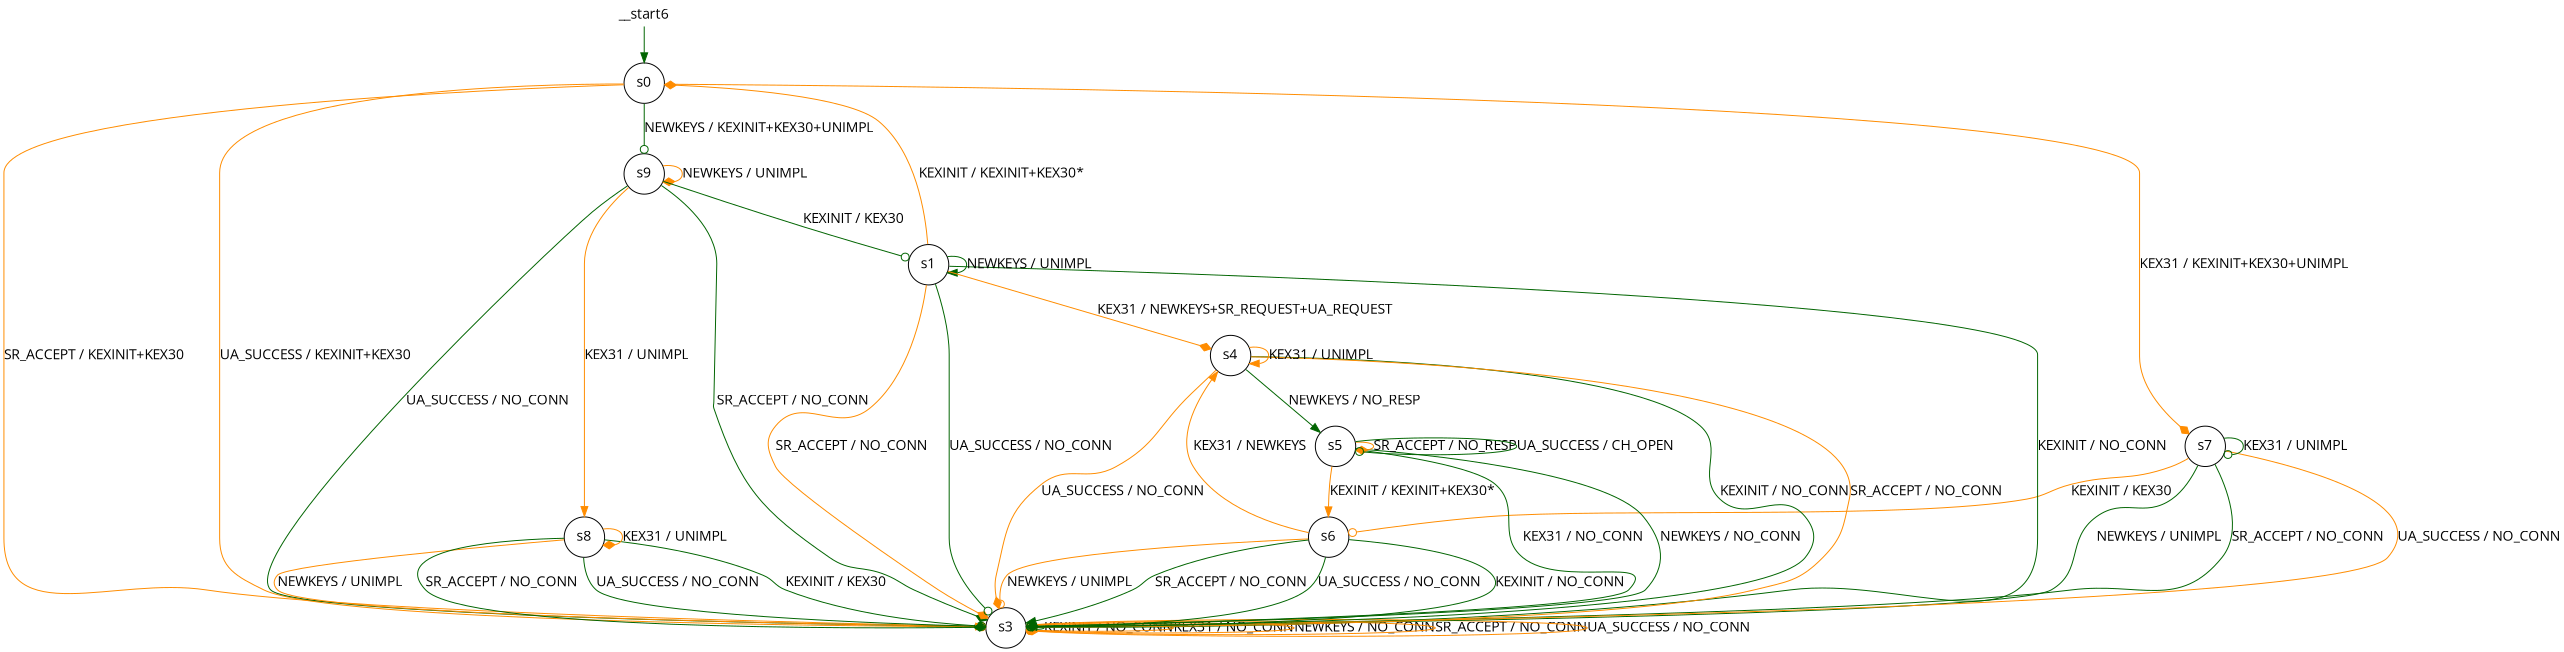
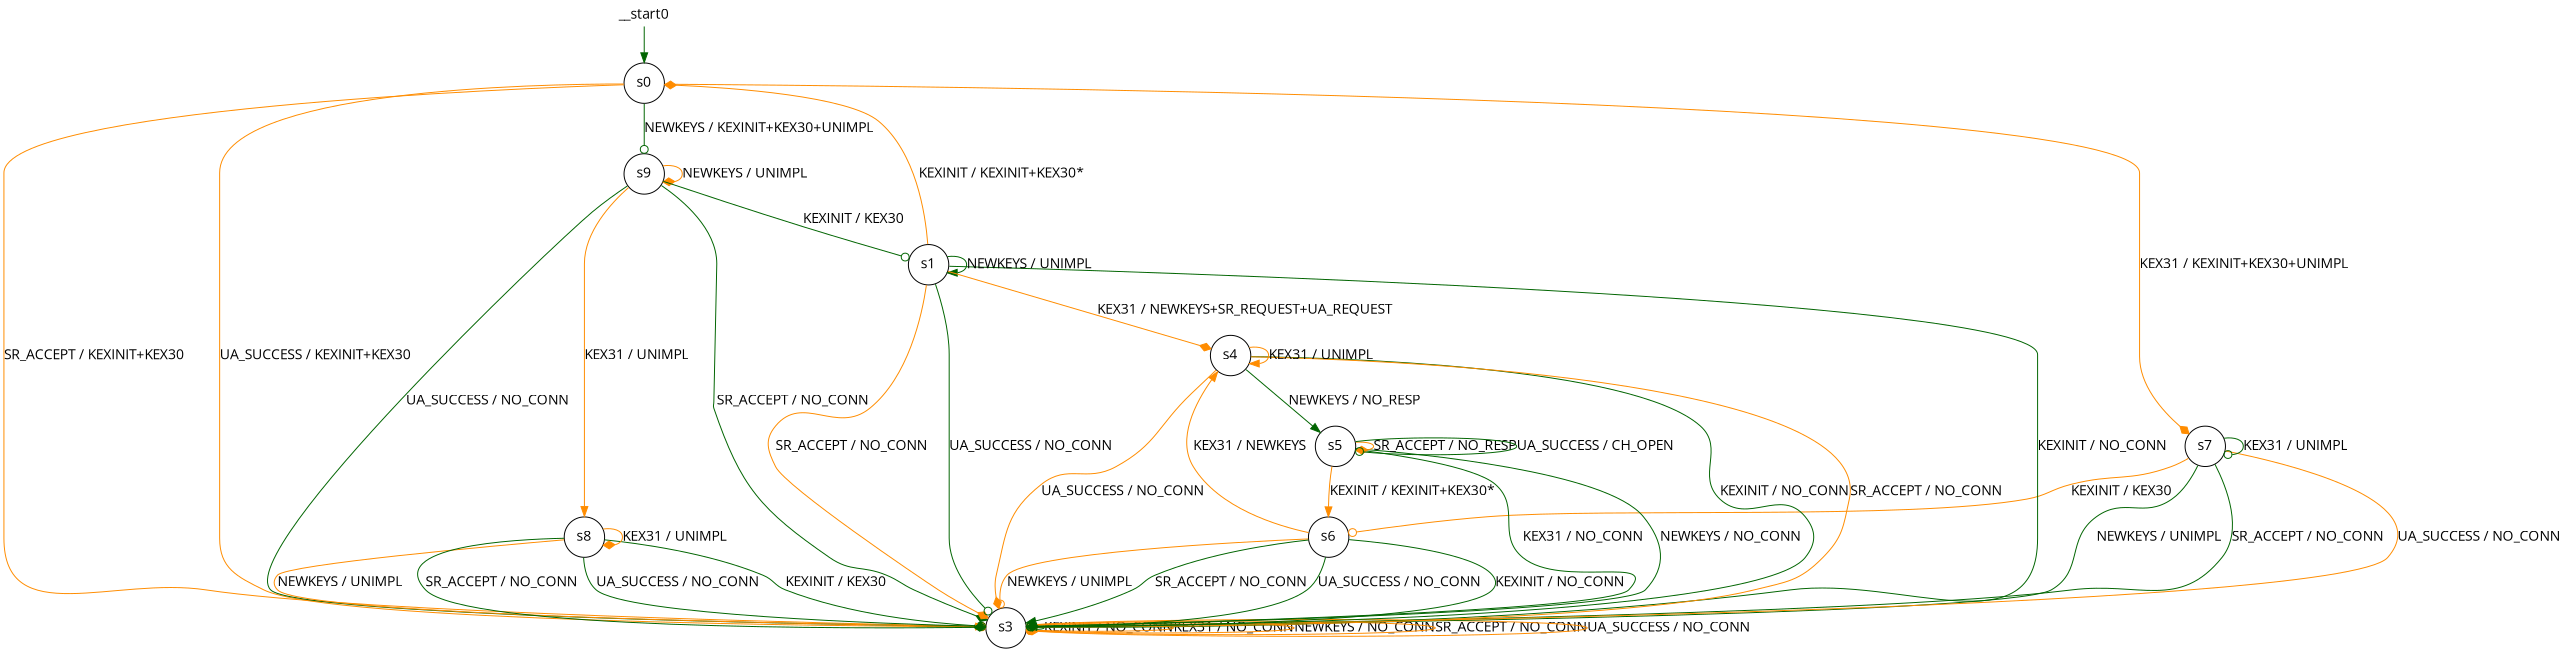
(644, 15) -> (644, 15)
